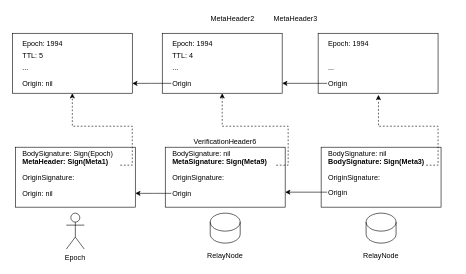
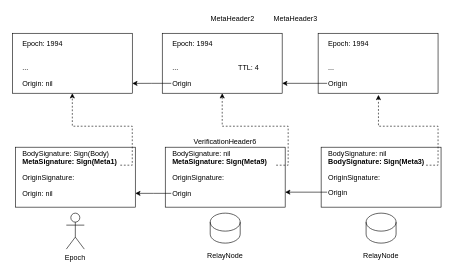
(33, 55) -> none
(183, 55) -> (249, 67)
(71, 154) -> (69, 154)
(66, 161) -> (71, 161)
